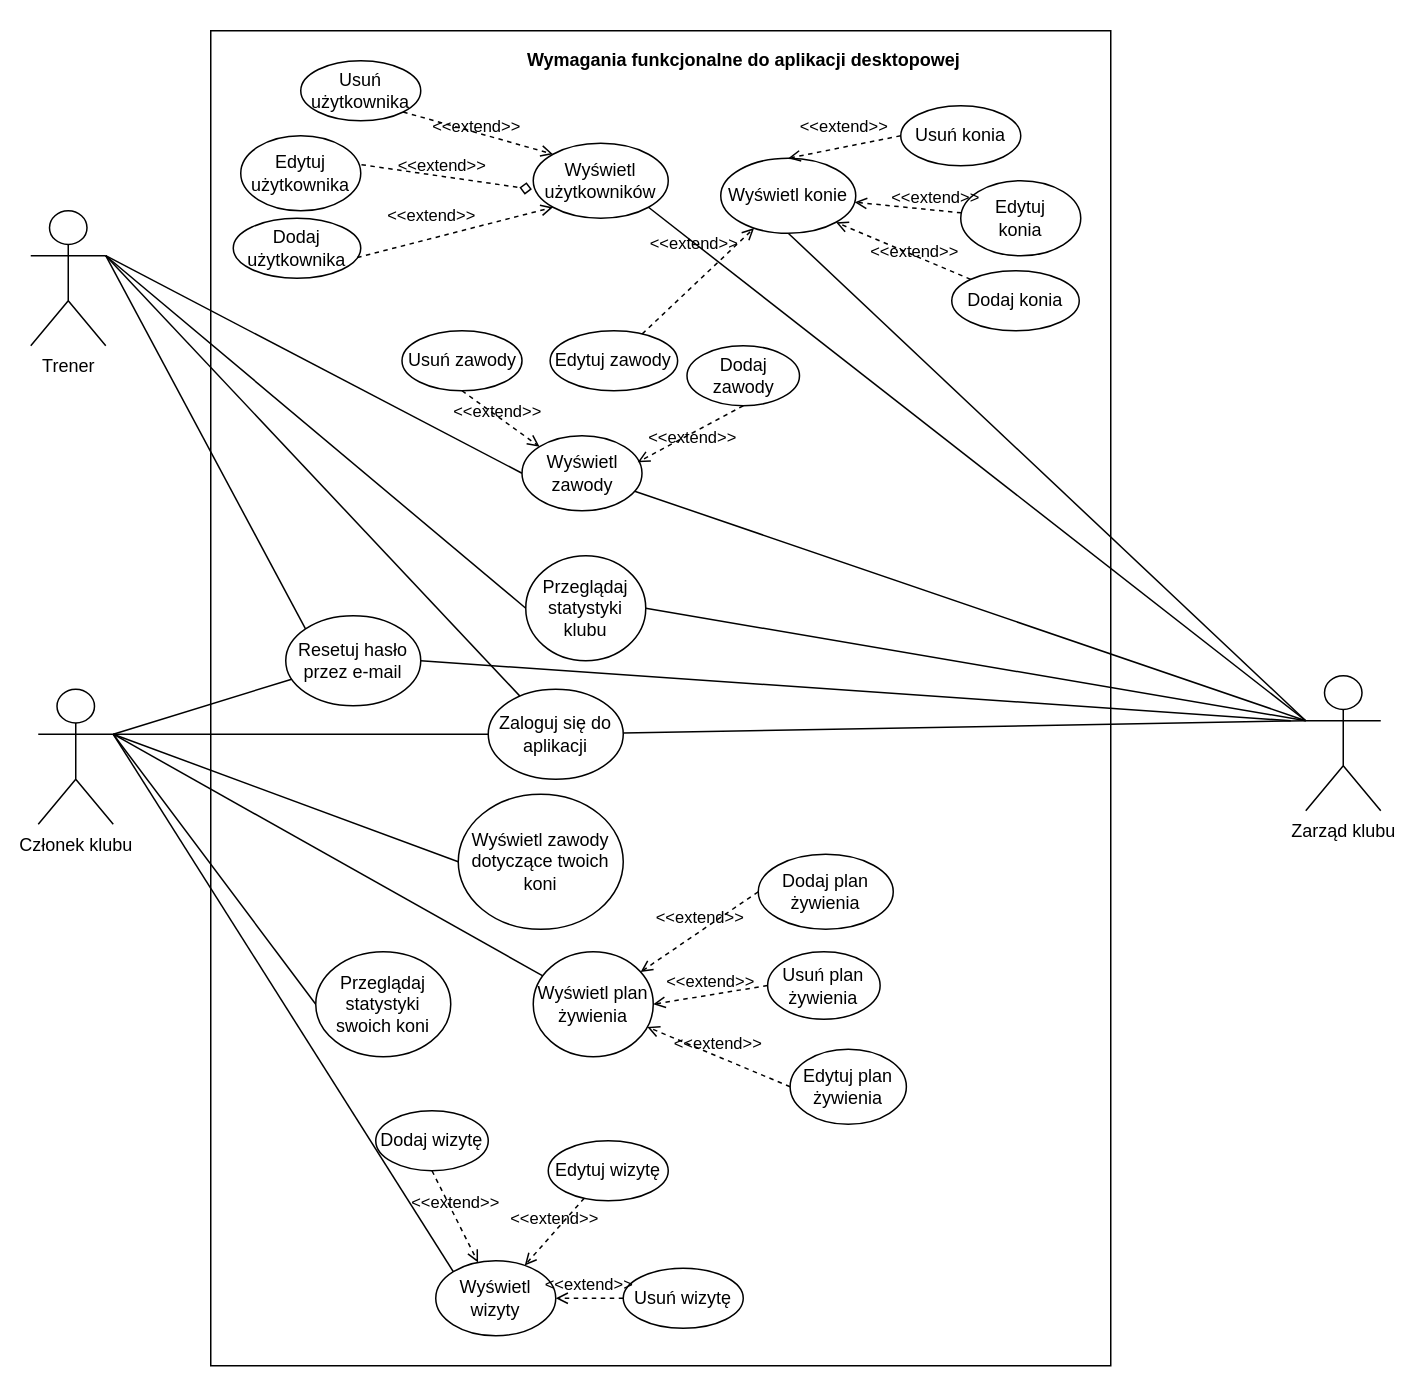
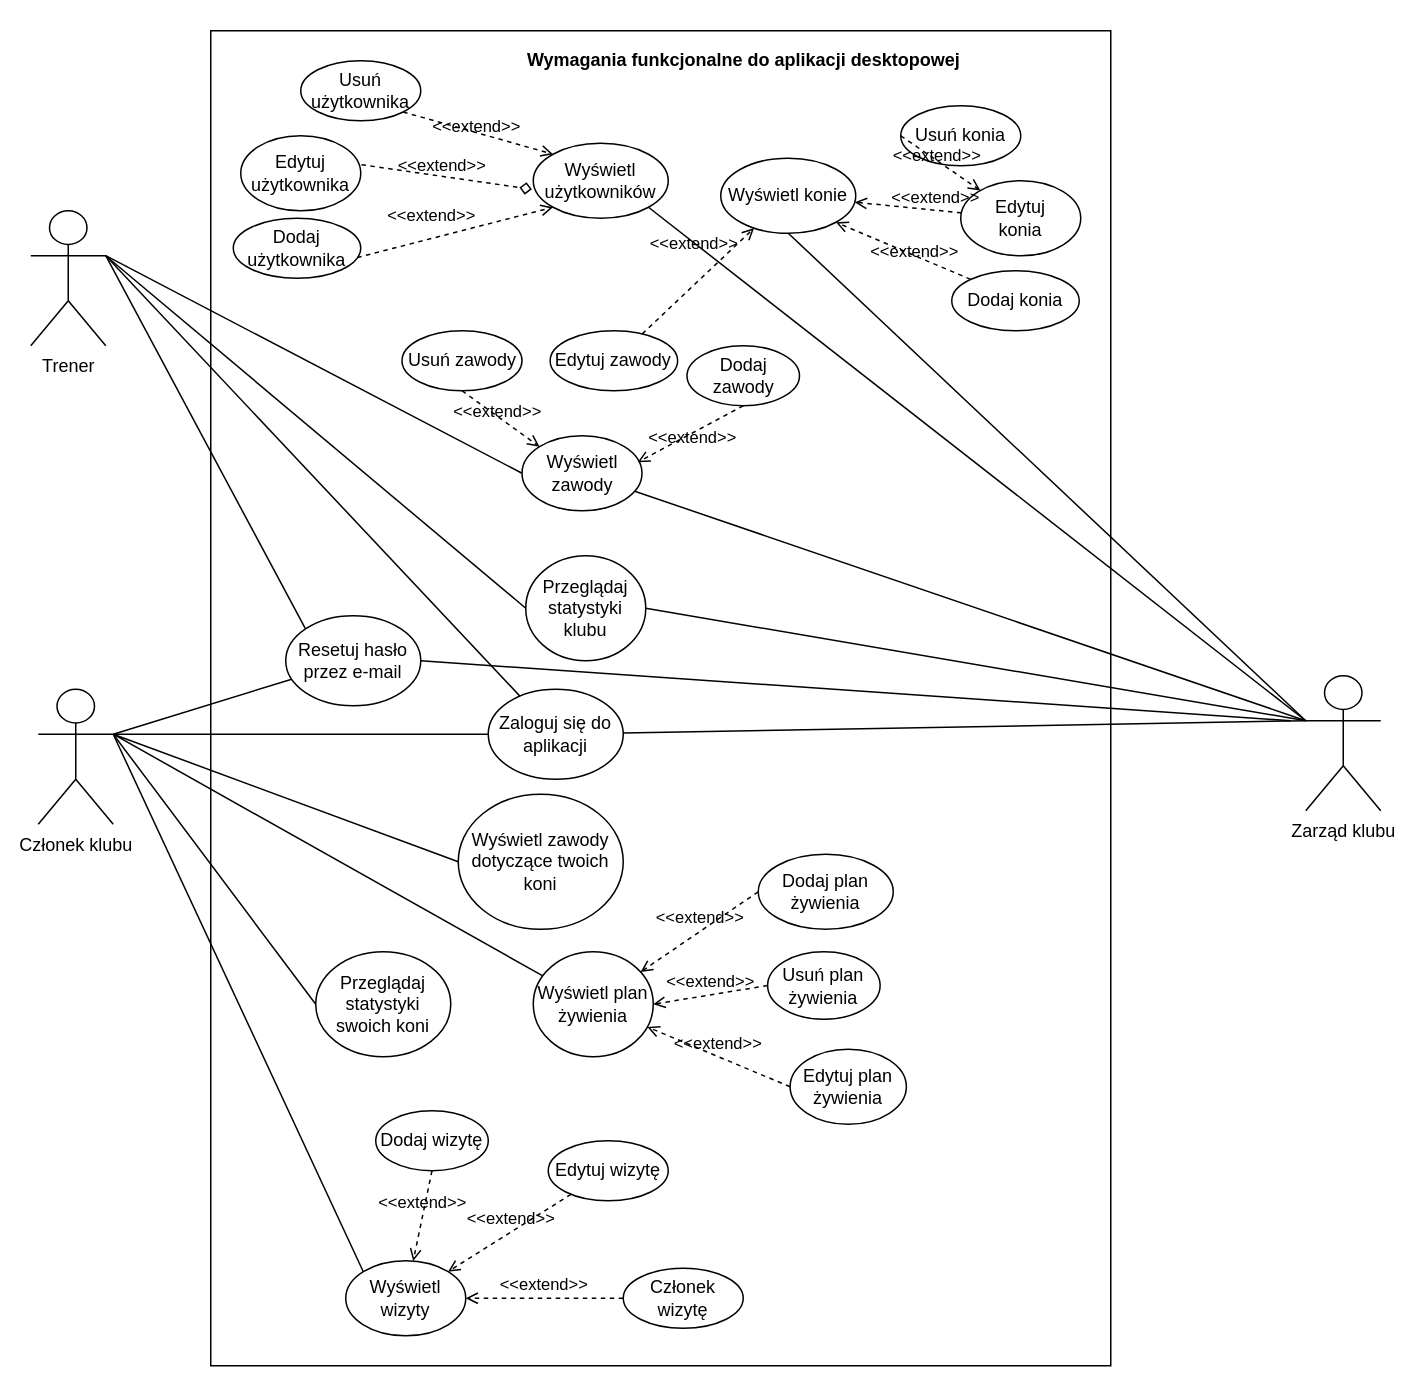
(847, 147) -> (939, 162)
(496, 1298) -> (406, 1298)
(683, 1298) -> (683, 1298)
